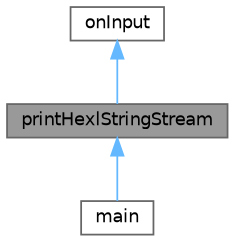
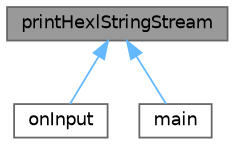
(117, 81) -> (84, 80)
